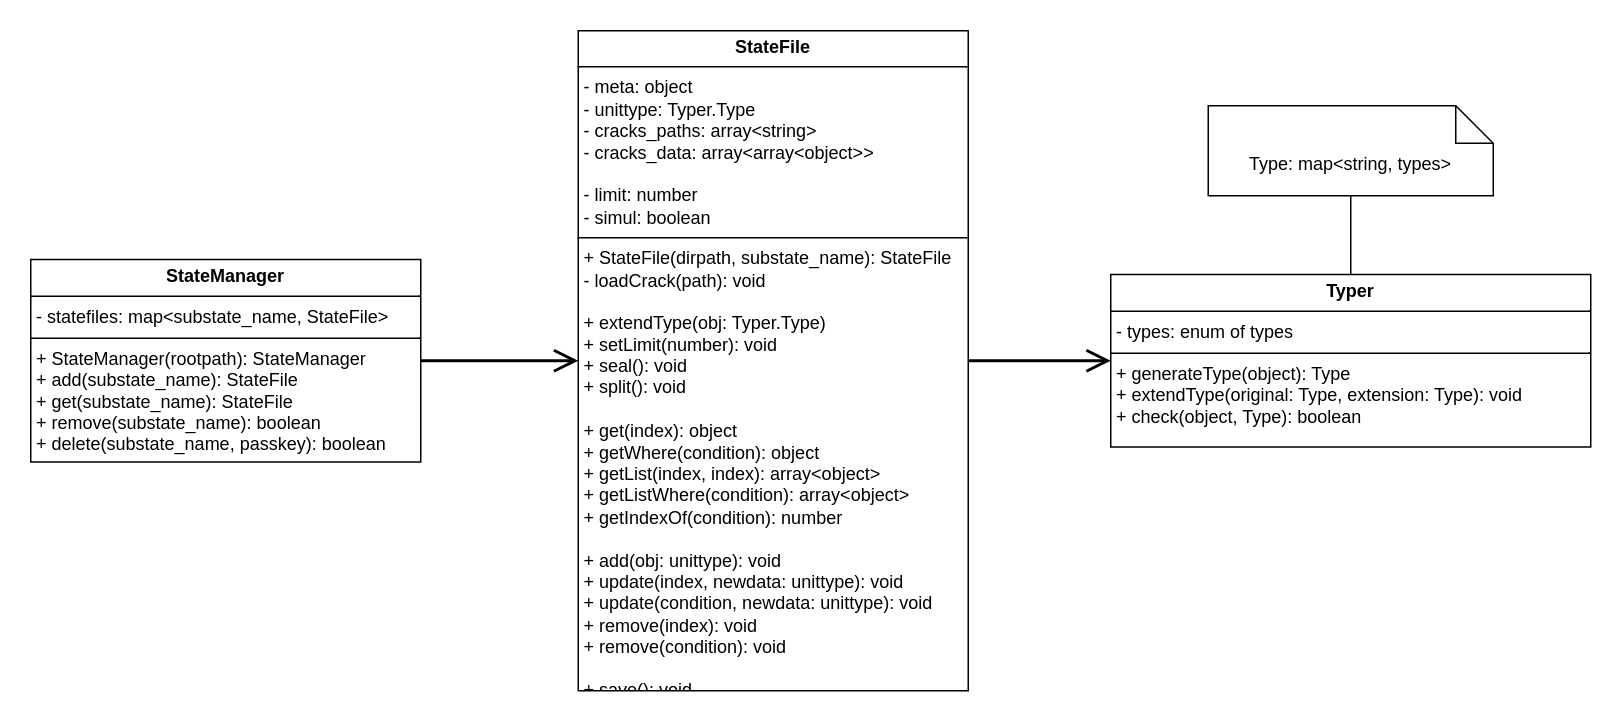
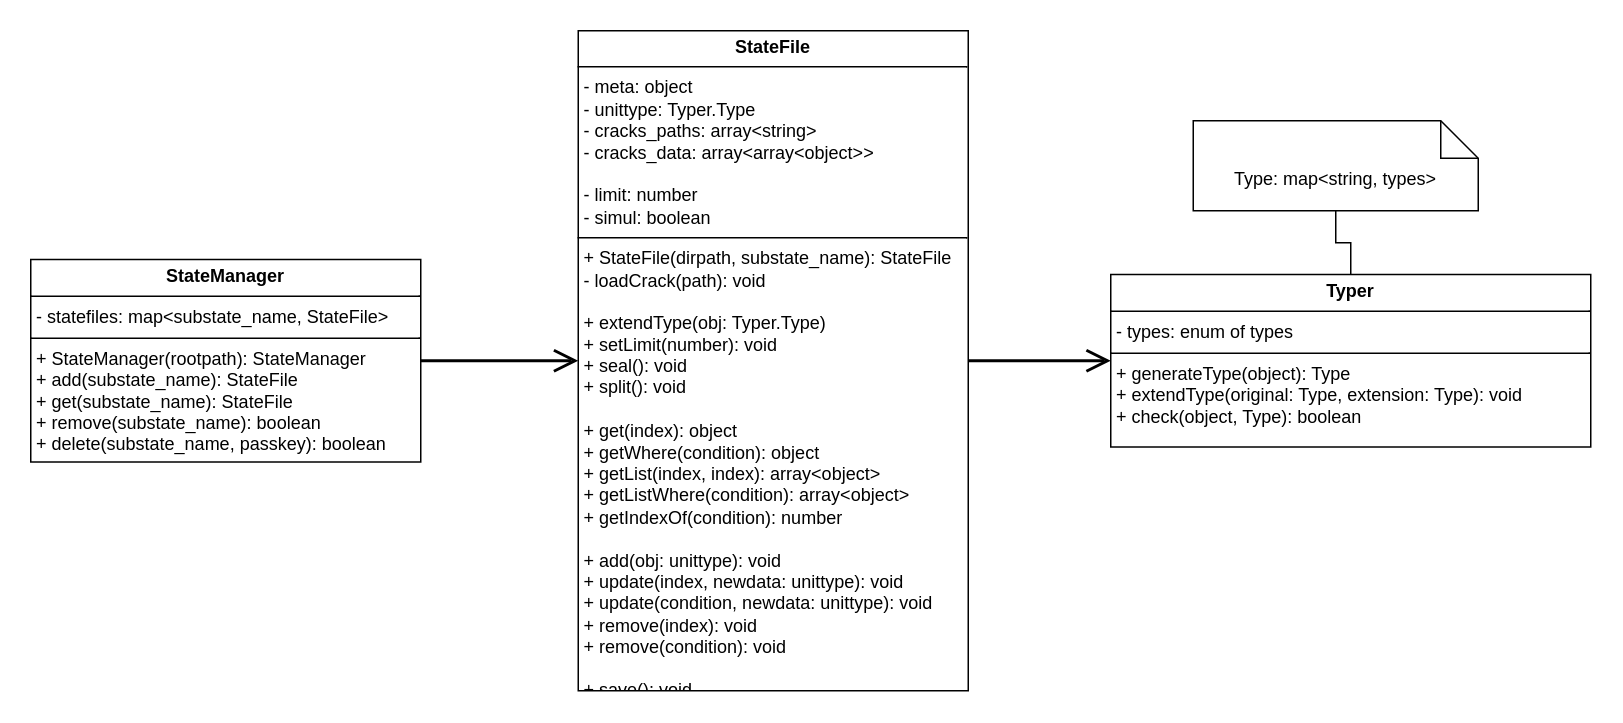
(1351, 151) -> (1336, 166)
